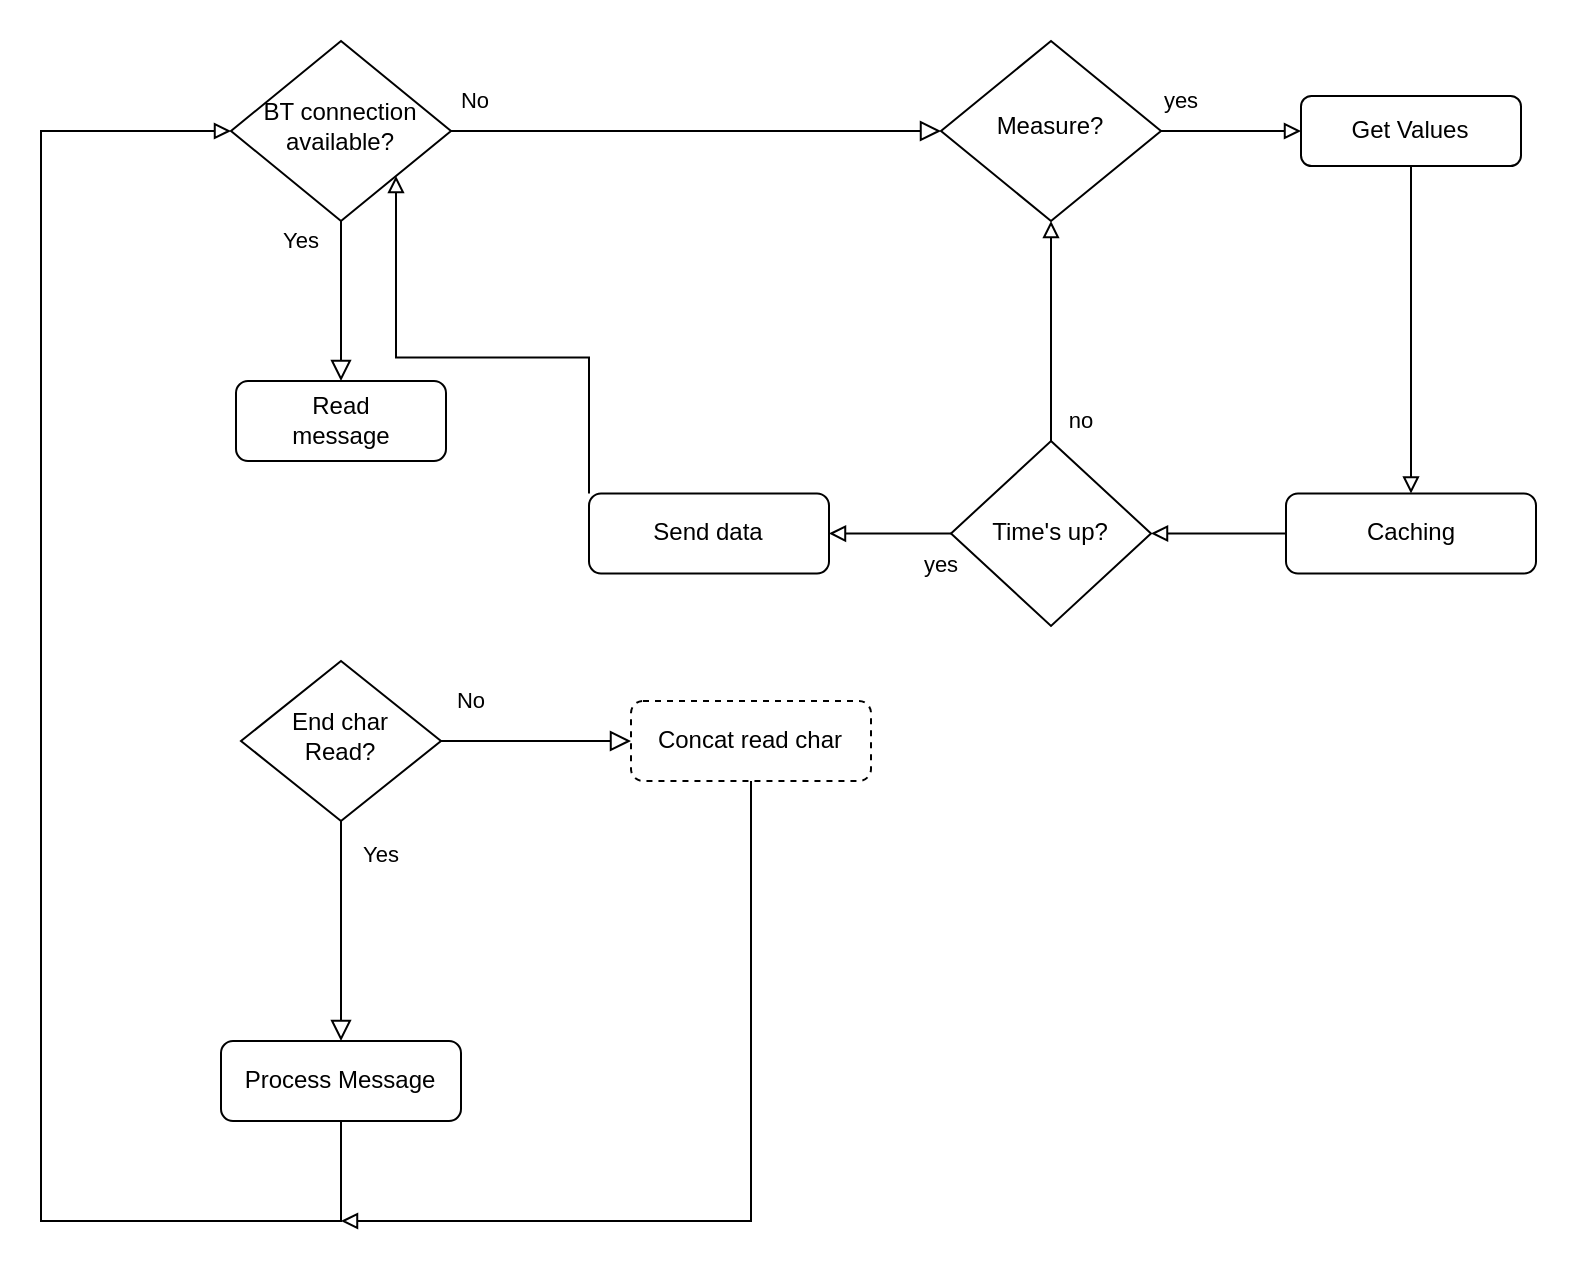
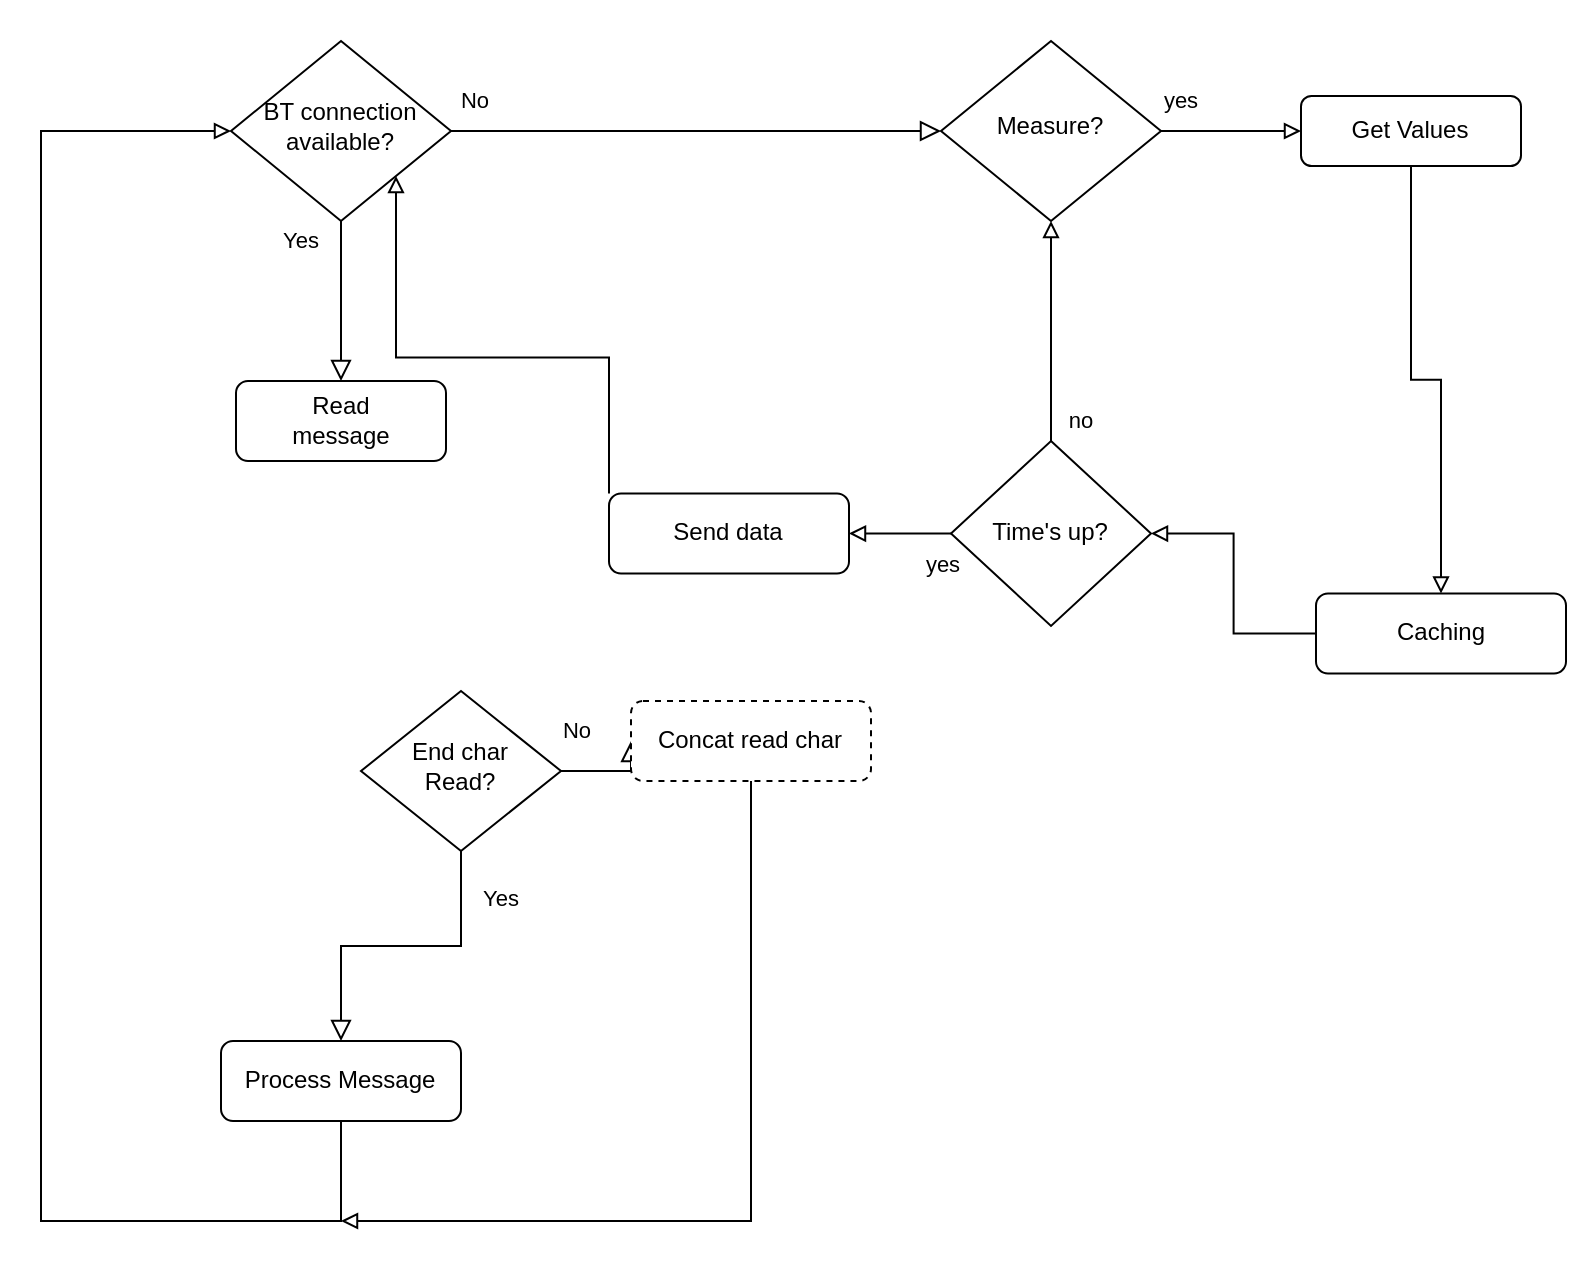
(709, 534) -> (729, 534)
(1411, 534) -> (1441, 634)
(341, 741) -> (461, 771)
